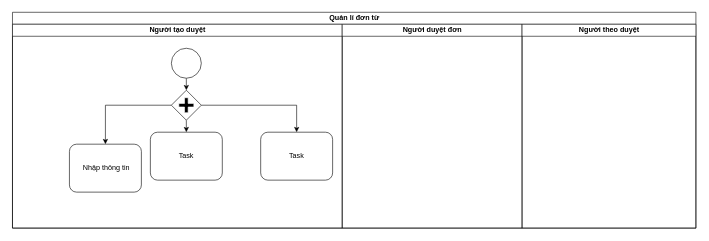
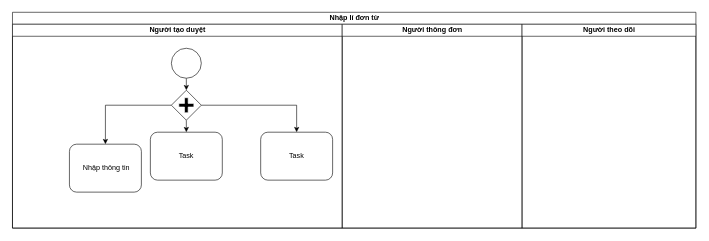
(355, 18) -> (355, 18)
(433, 30) -> (433, 30)
(610, 30) -> (610, 30)
